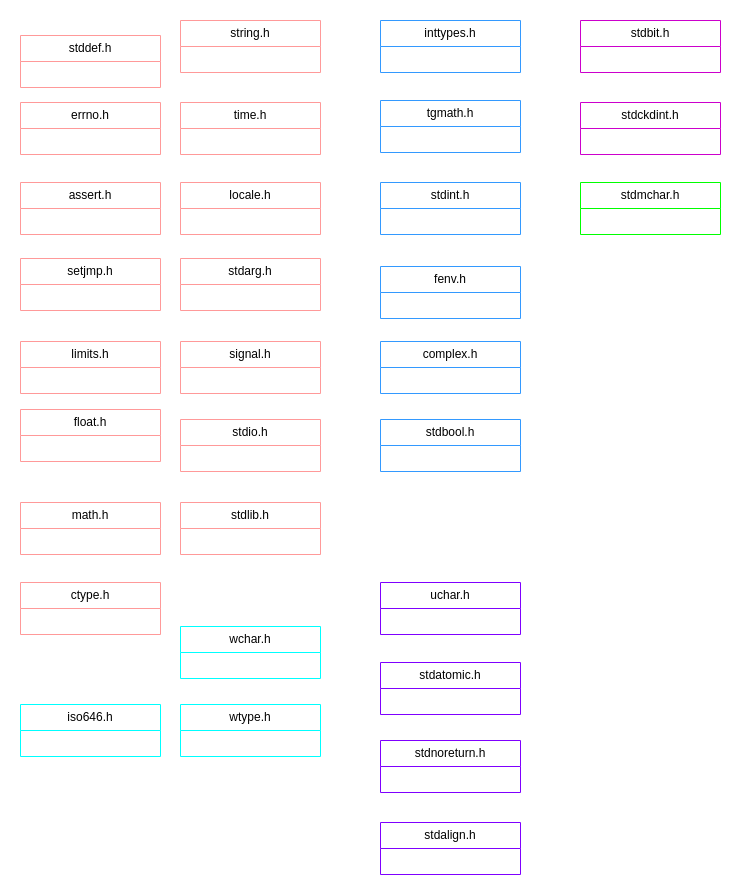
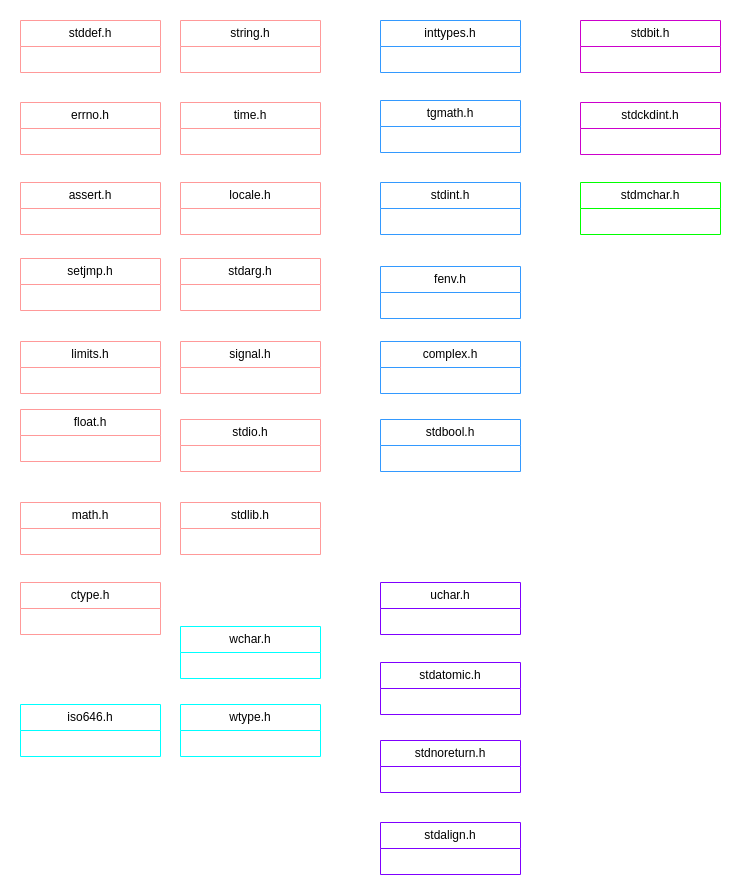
(91, 62) -> (91, 47)
